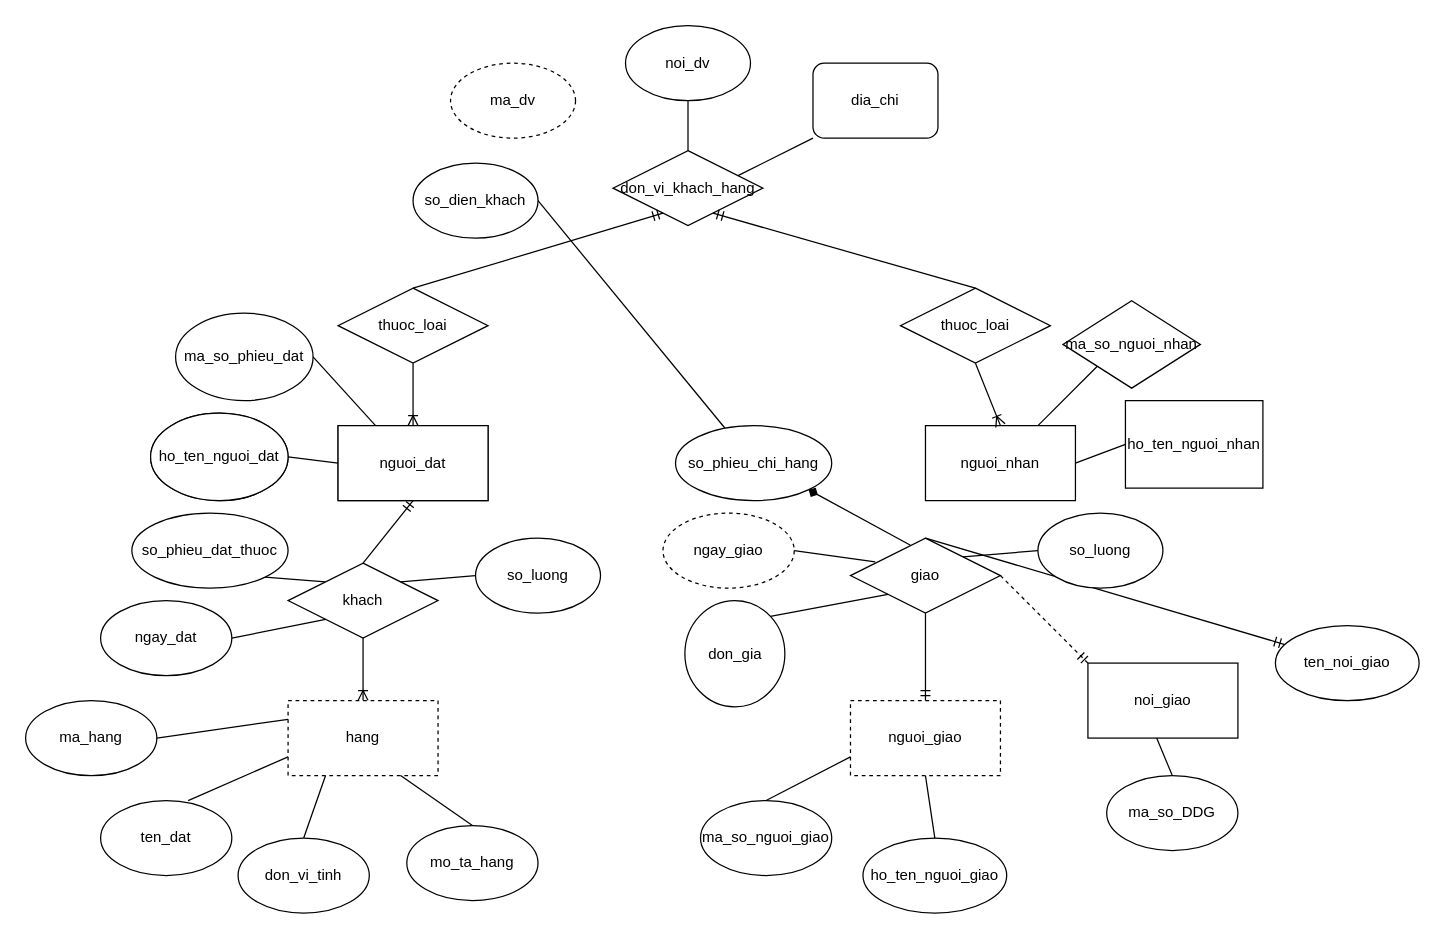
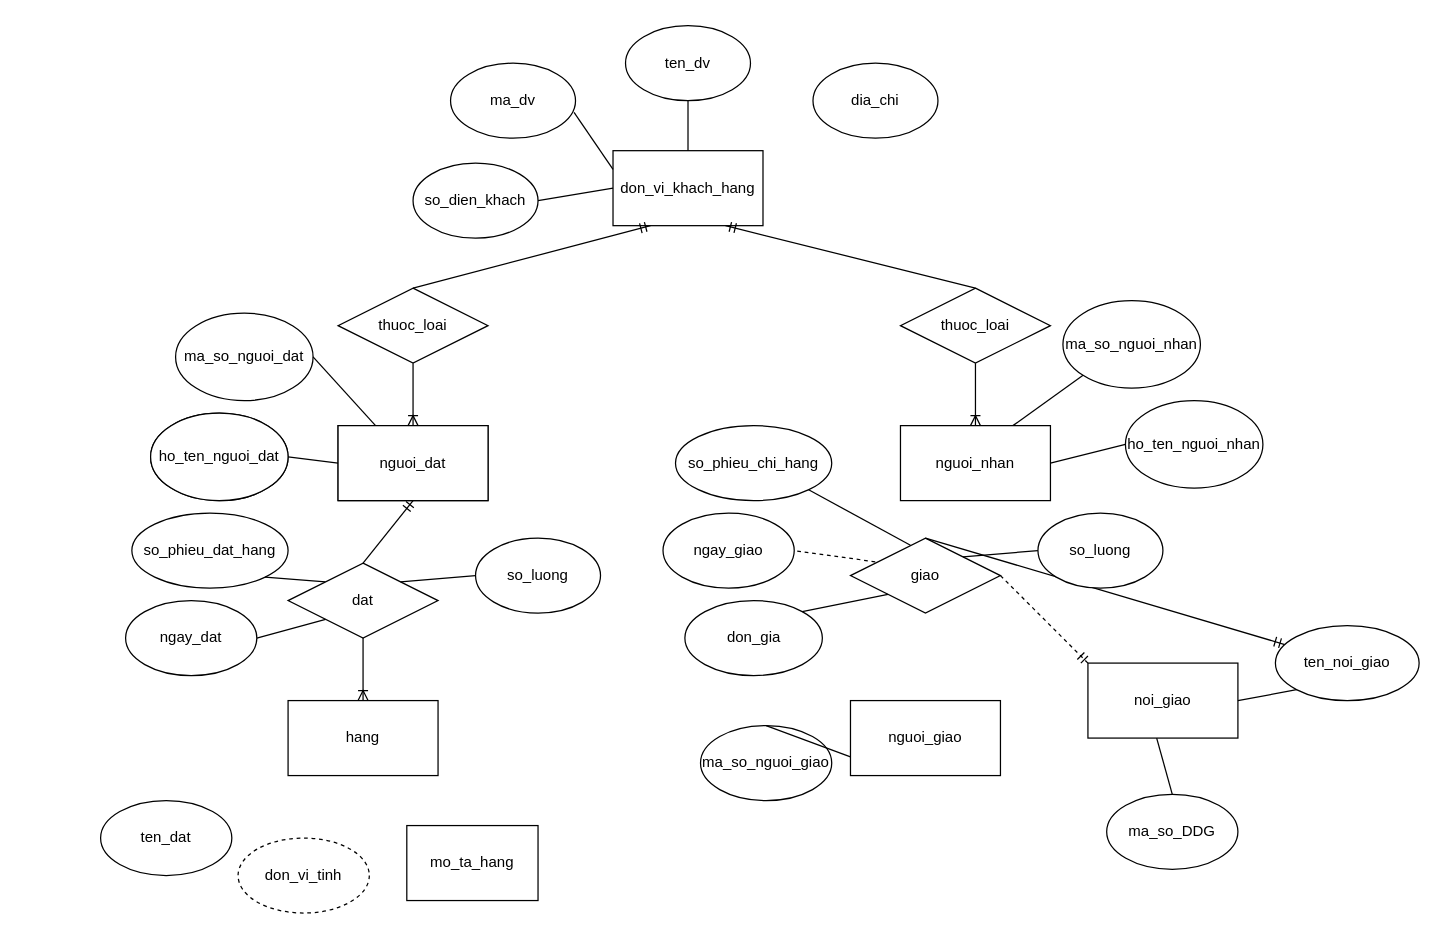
(688, 63) -> (688, 63)
(513, 101) -> (513, 101)
(876, 101) -> (876, 101)
none -> (593, 140)
(775, 157) -> none
(688, 188) -> (688, 188)
(632, 314) -> (576, 194)
(1132, 344) -> (1132, 344)
(244, 357) -> (244, 357)
(1194, 444) -> (1194, 444)
(1001, 463) -> (976, 463)
(817, 494) -> (813, 492)
(210, 551) -> (210, 551)
(729, 551) -> (729, 551)
(833, 556) -> (833, 556)
(363, 601) -> (363, 601)
(166, 638) -> (191, 638)
(735, 654) -> (754, 638)
(926, 656) -> none
none -> (1267, 695)
(223, 729) -> none
(91, 738) -> none
(363, 738) -> (363, 738)
(926, 738) -> (926, 738)
(239, 779) -> none
(436, 800) -> none
(930, 806) -> none
(315, 807) -> none
(1173, 813) -> (1173, 832)
(766, 838) -> (766, 763)
(473, 863) -> (473, 863)
(304, 876) -> (304, 876)
(935, 876) -> none
